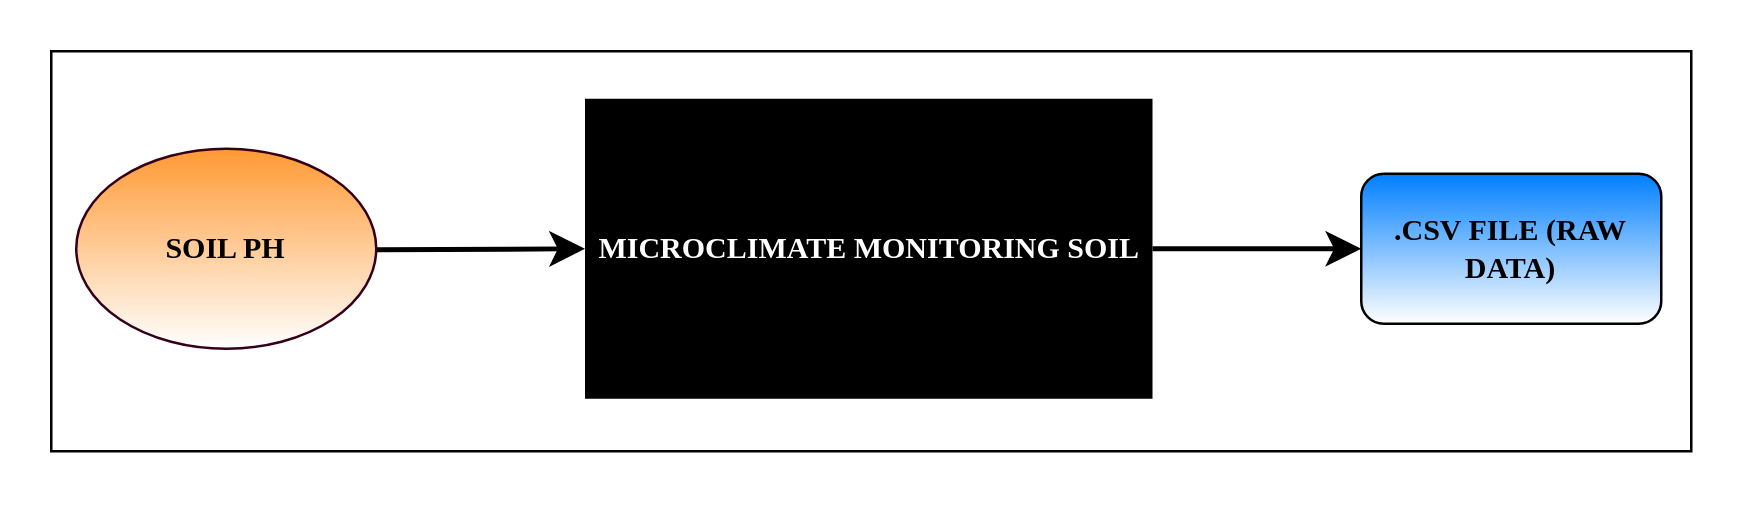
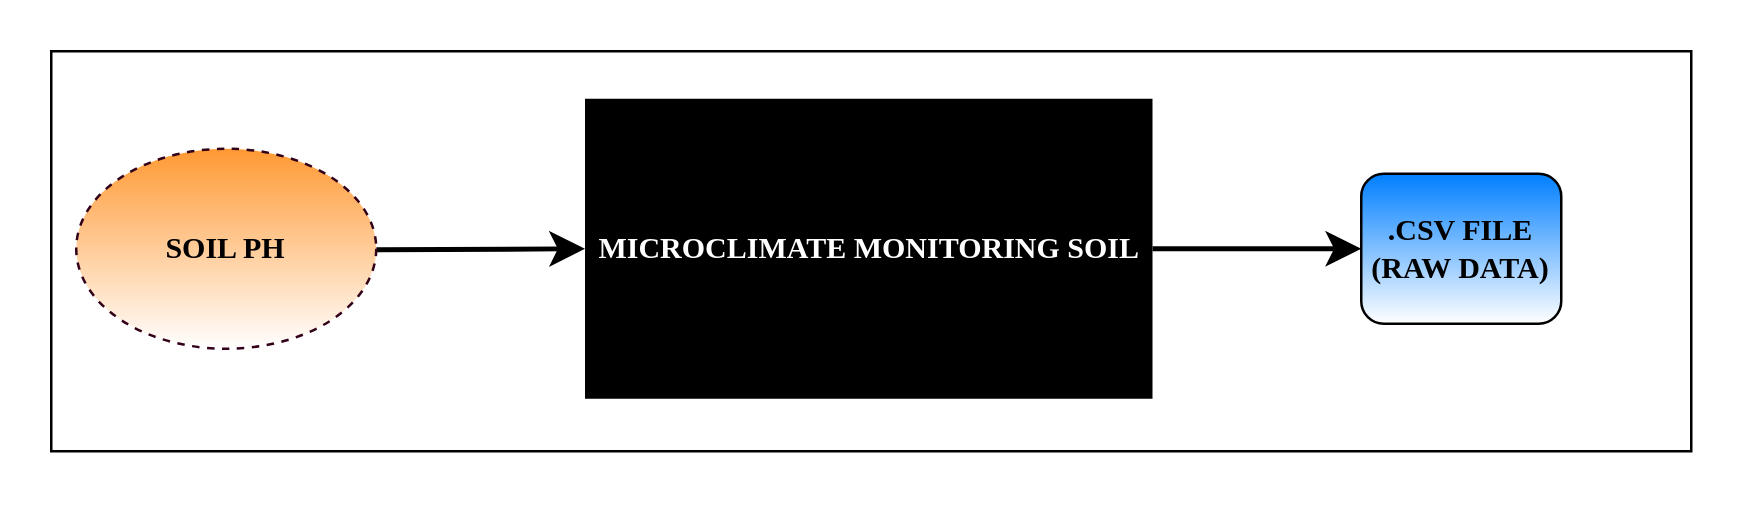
(226, 249) -> (226, 249)
(1511, 249) -> (1461, 249)
